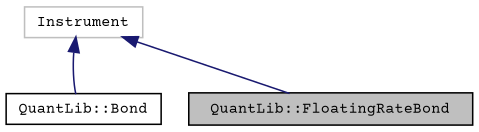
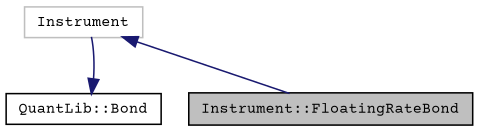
(73, 73) -> (94, 58)
(331, 109) -> (331, 109)
